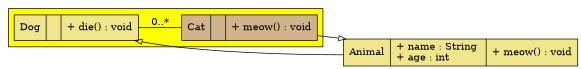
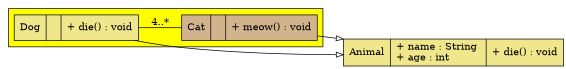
(160, 22) -> (160, 22)
(242, 52) -> (235, 52)
(532, 52) -> (525, 52)
